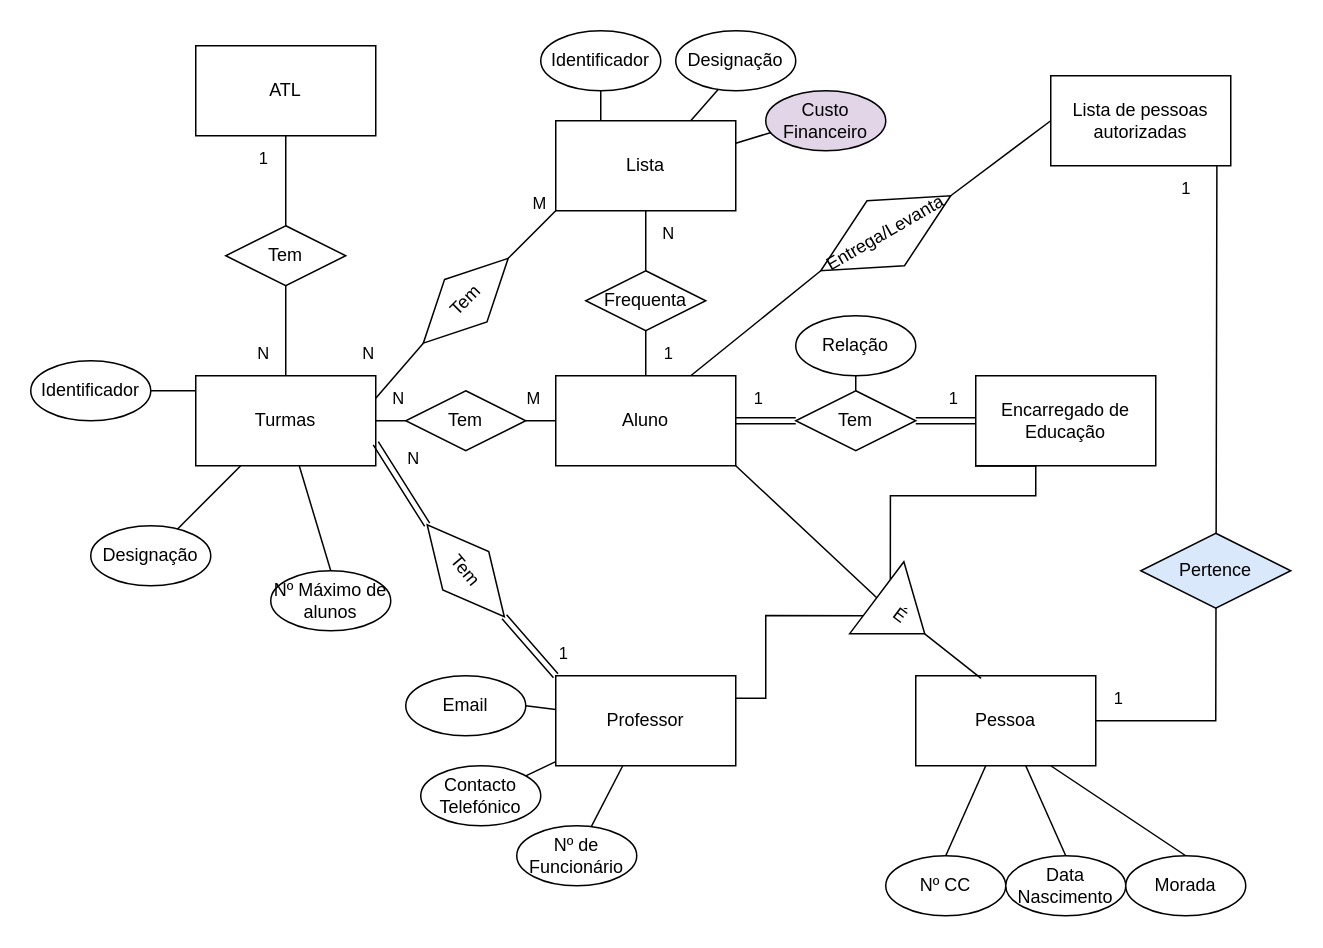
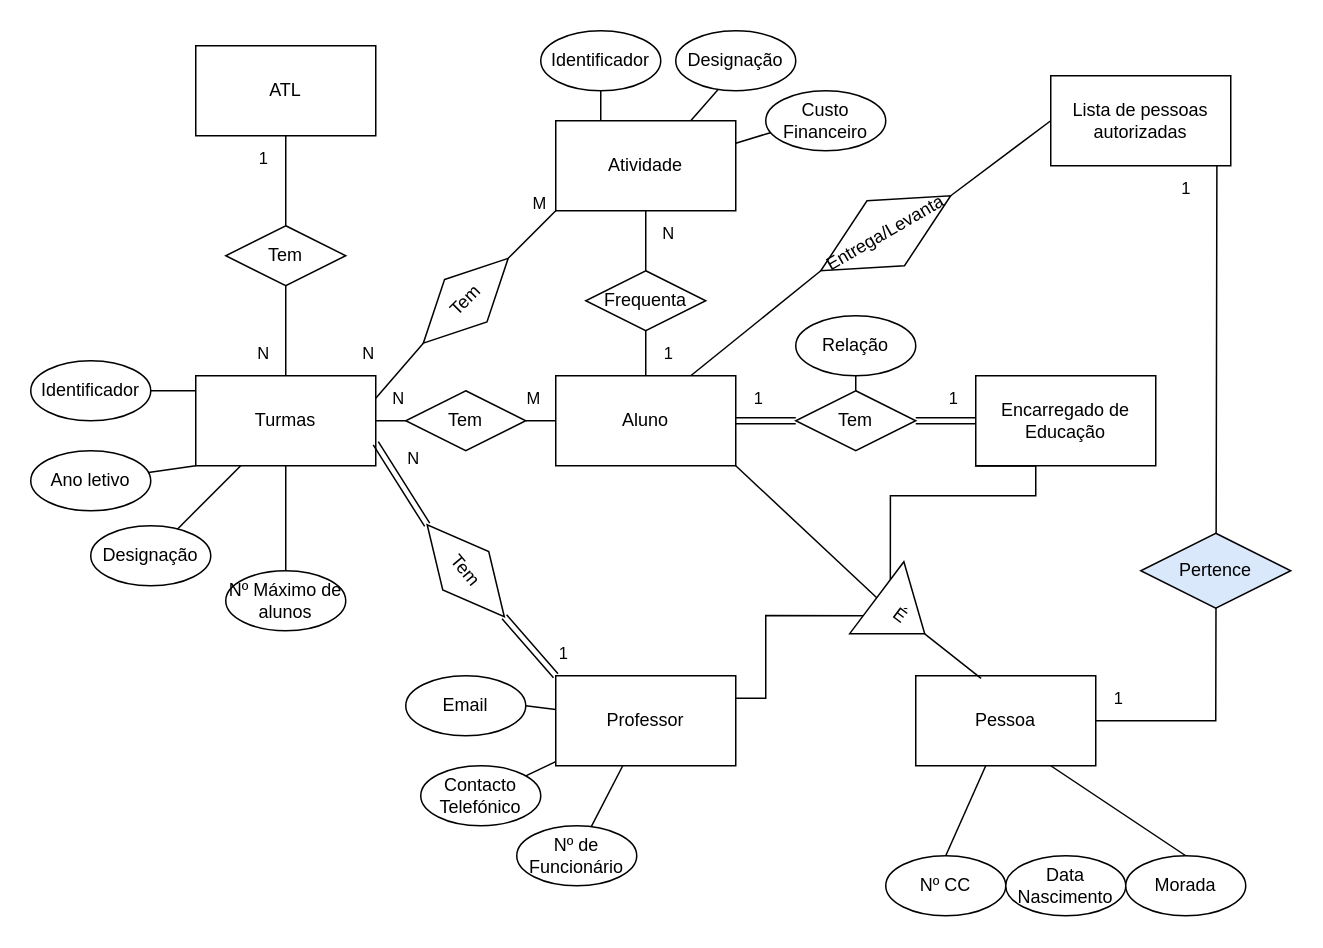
(826, 121) -> (826, 121)
(646, 166) -> (646, 166)
none -> (172, 469)
none -> (91, 481)
(331, 601) -> (286, 601)
(1046, 811) -> none
